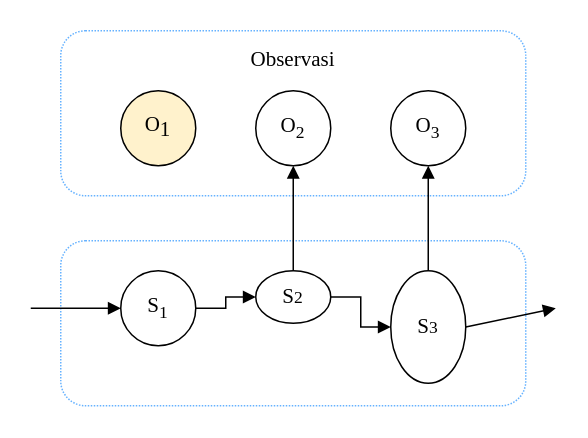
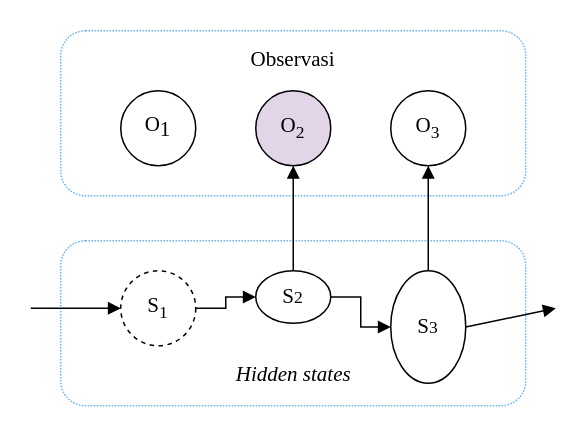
(158, 128) -> (158, 128)
(293, 128) -> (293, 128)
(158, 308) -> (158, 308)
none -> (293, 376)
